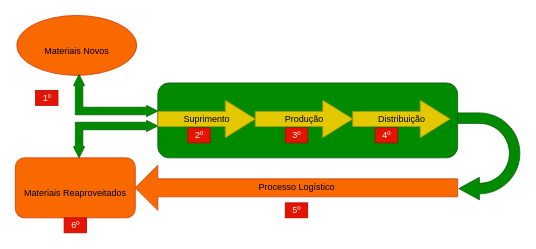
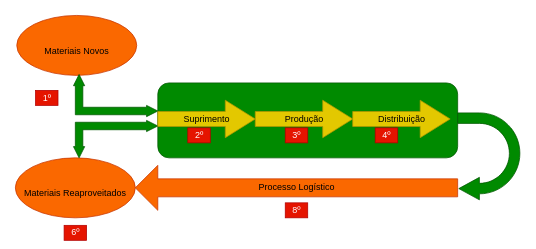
(75, 188) -> (75, 188)
(297, 210) -> (297, 210)
(75, 225) -> (75, 233)
